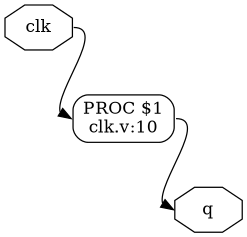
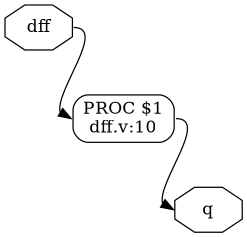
(39, 27) -> (39, 27)
(124, 119) -> (124, 119)
